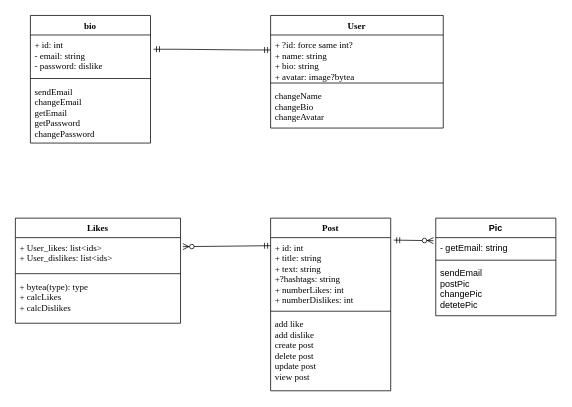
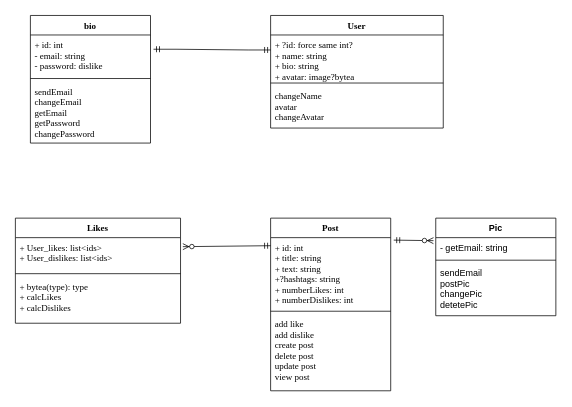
(300, 96) -> (300, 96)
